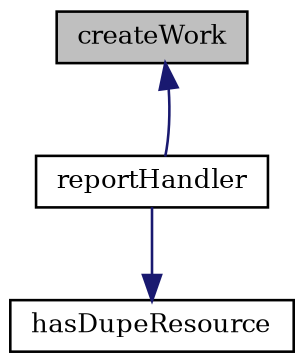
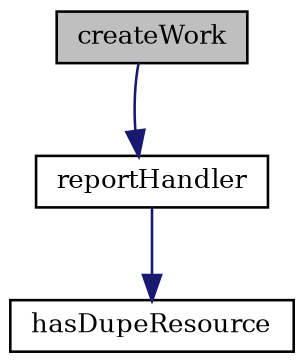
(169, 123) -> (135, 97)
